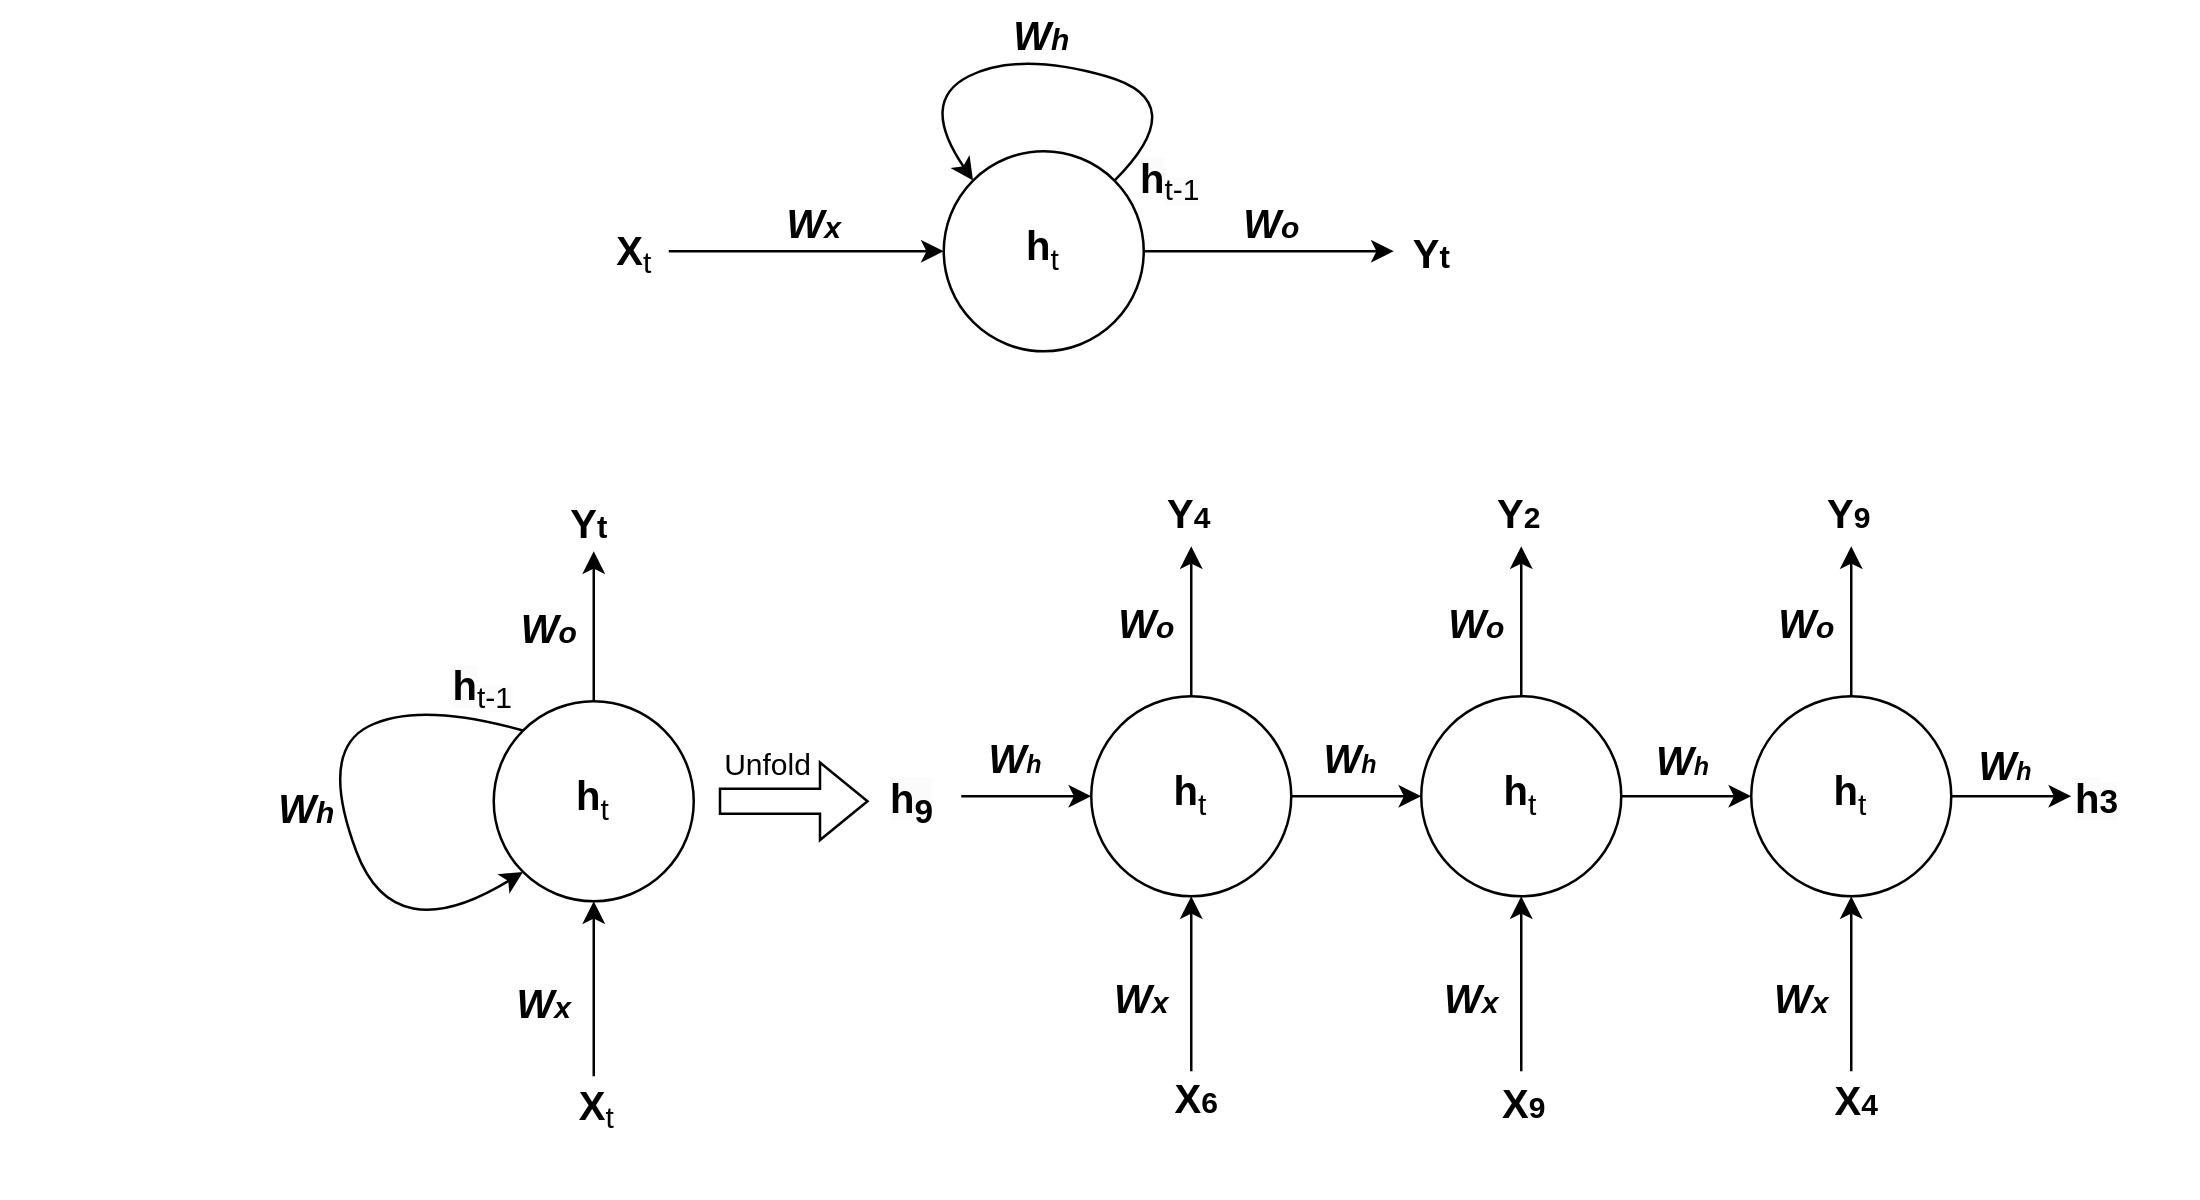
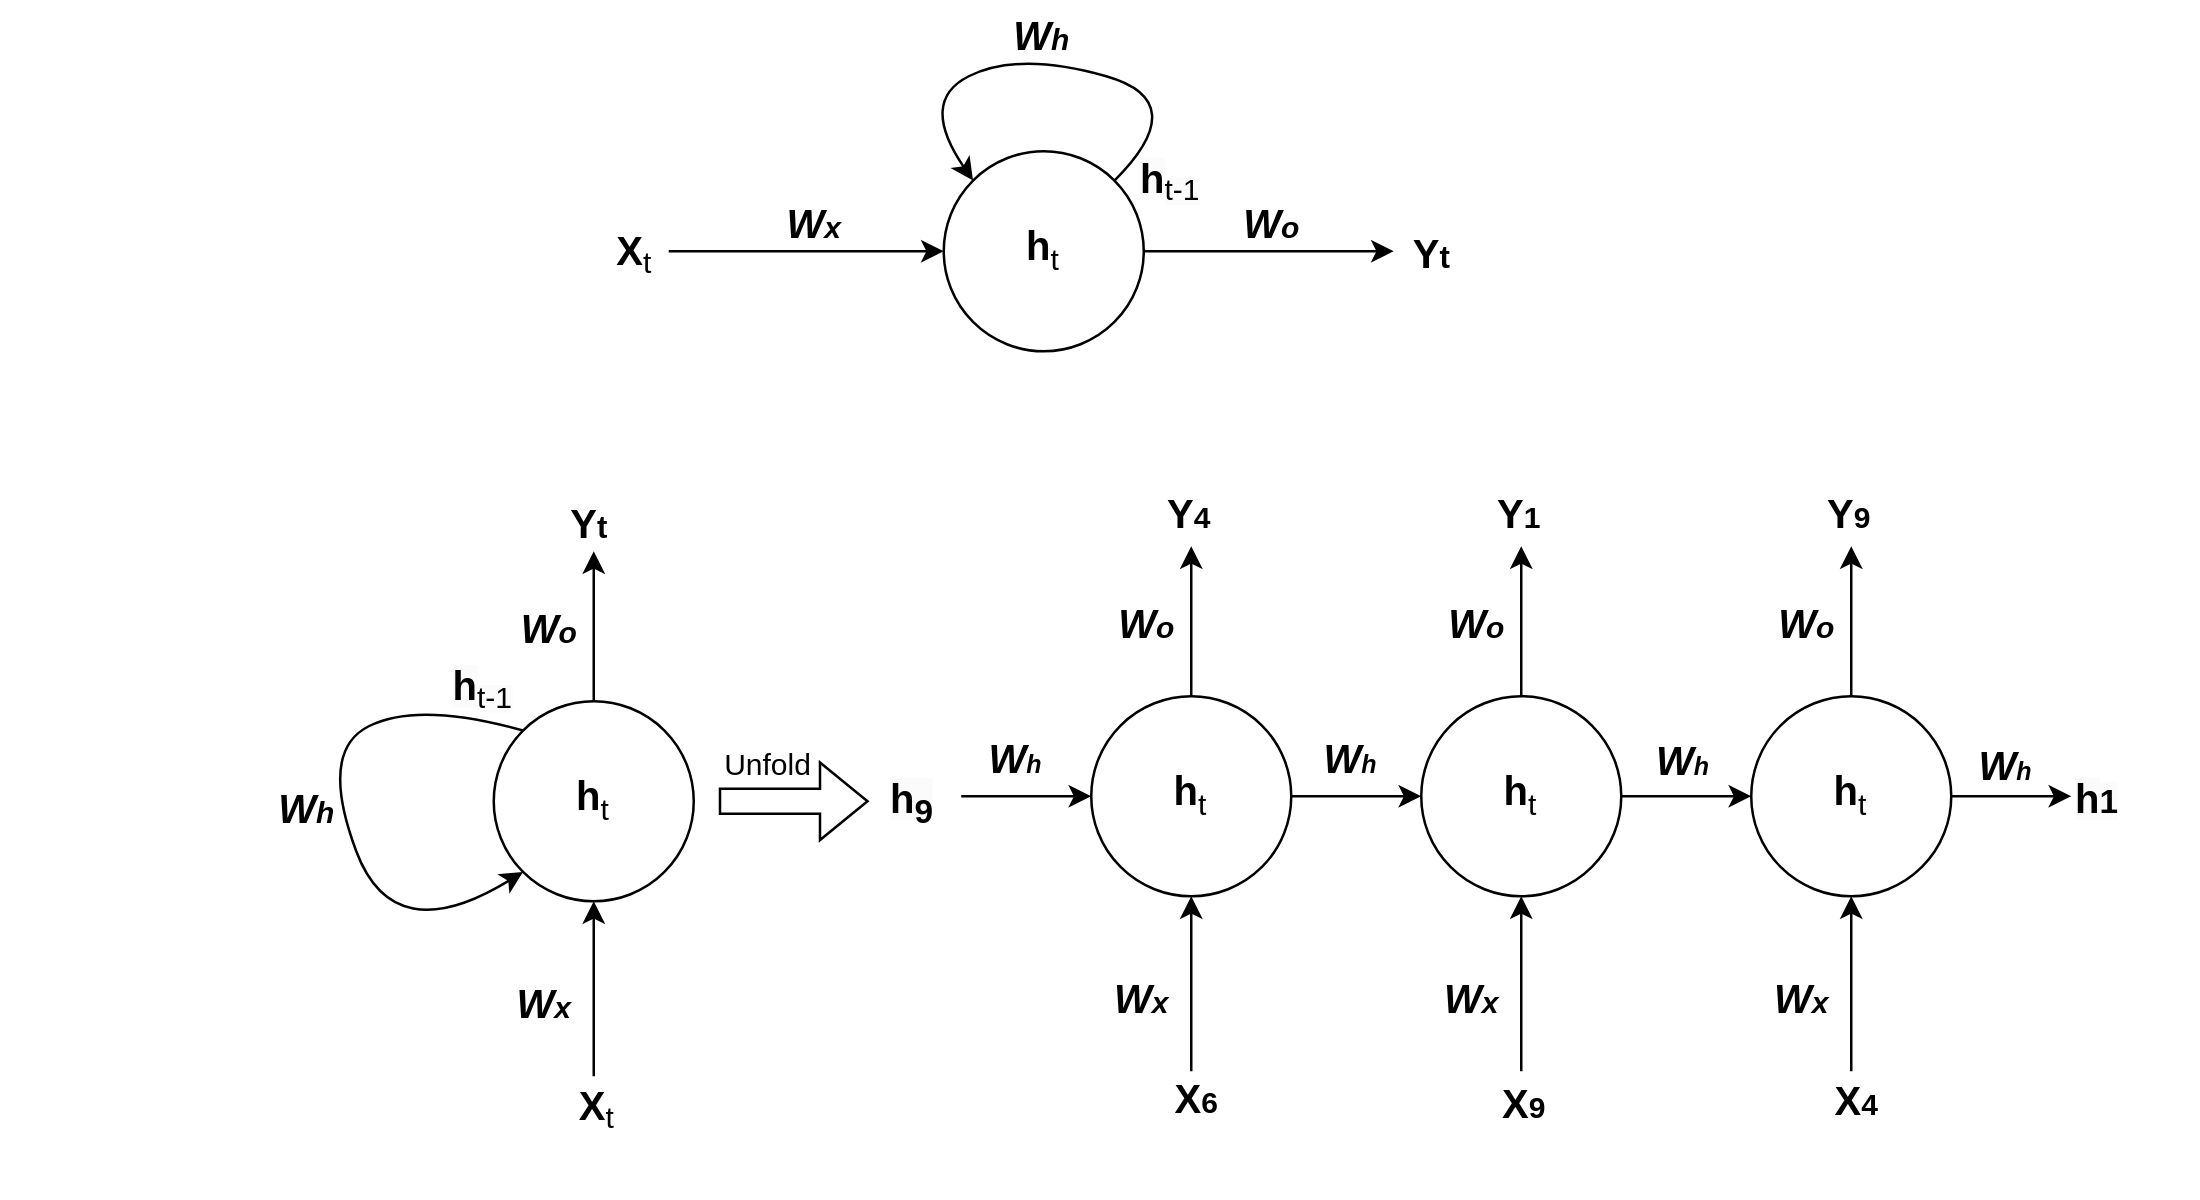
(1520, 514) -> (1520, 514)
(2093, 794) -> (2093, 794)
